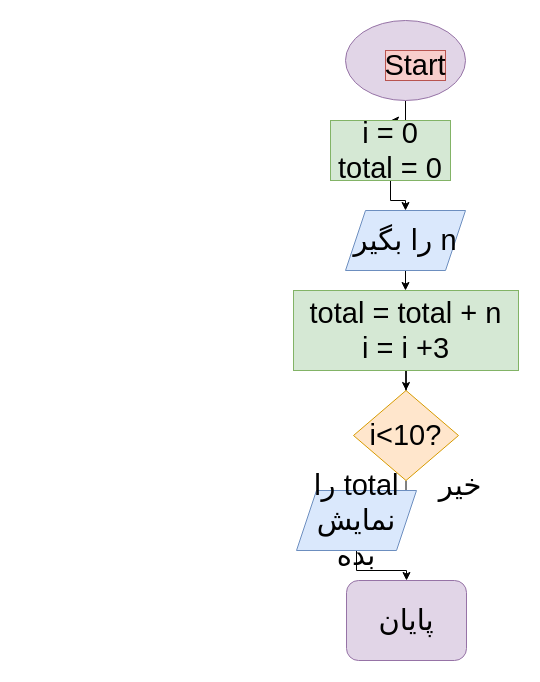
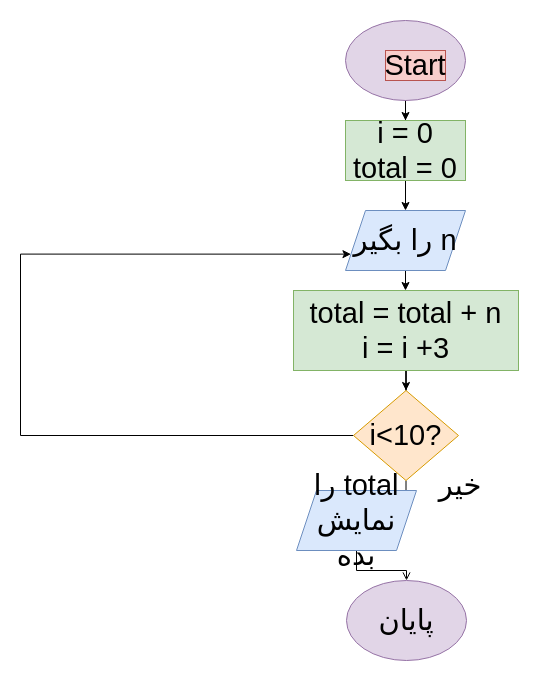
(391, 151) -> (406, 151)
none -> (21, 349)
(405, 571) -> (407, 572)
(407, 621) -> (407, 621)
